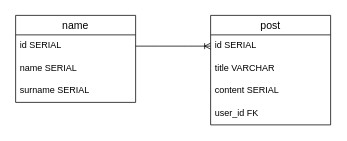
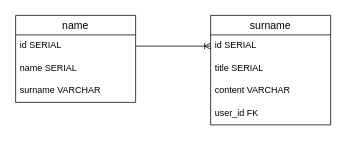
(270, 26) -> (270, 26)
(244, 68) -> (241, 68)
(54, 90) -> (56, 90)
(249, 90) -> (251, 90)
